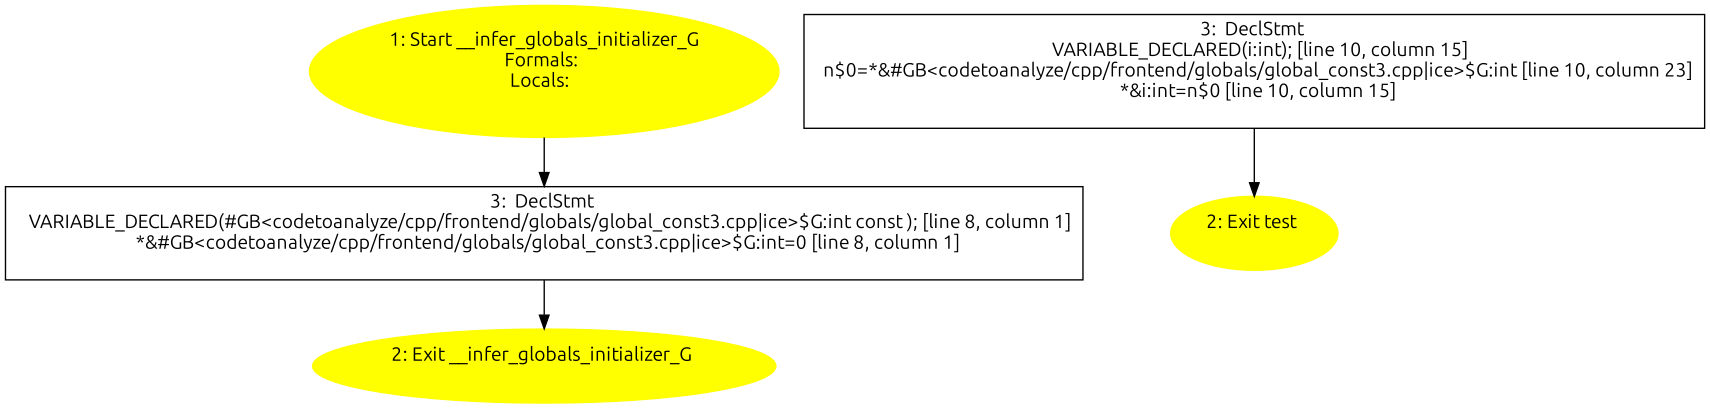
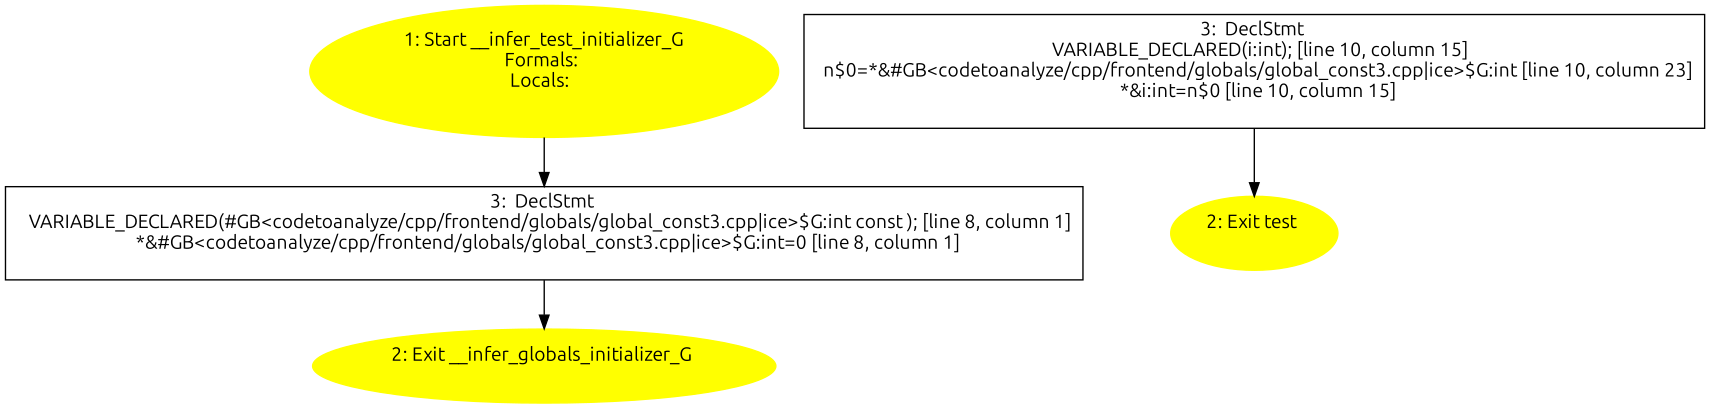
(544, 71) -> (544, 71)
